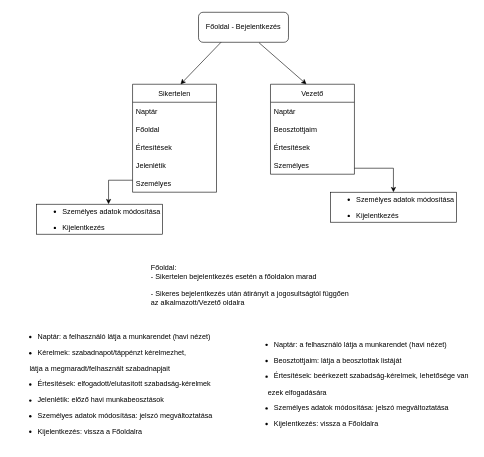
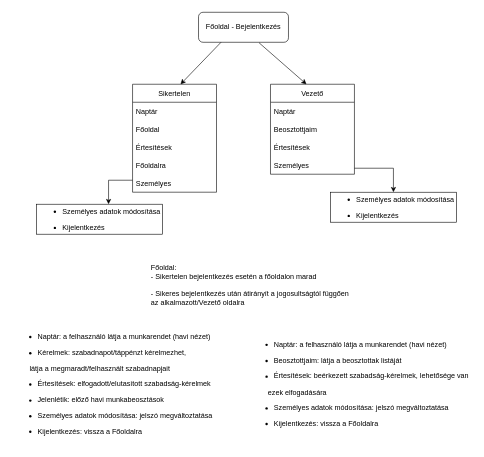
(153, 166) -> (152, 166)
